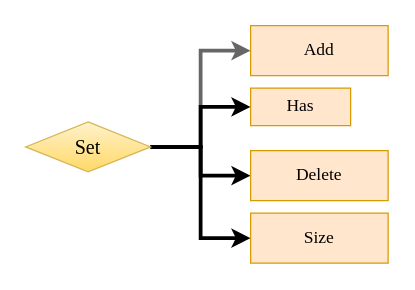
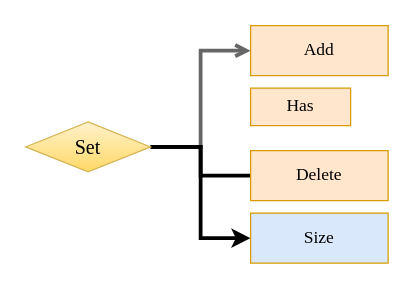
(235, 51) -> (235, 51)
(220, 107) -> none
(235, 176) -> (241, 176)
(319, 238) -> (319, 238)
